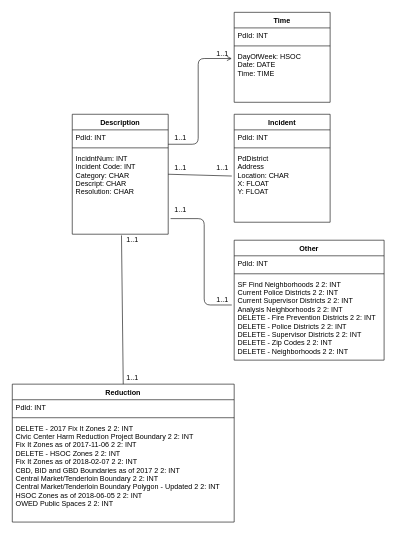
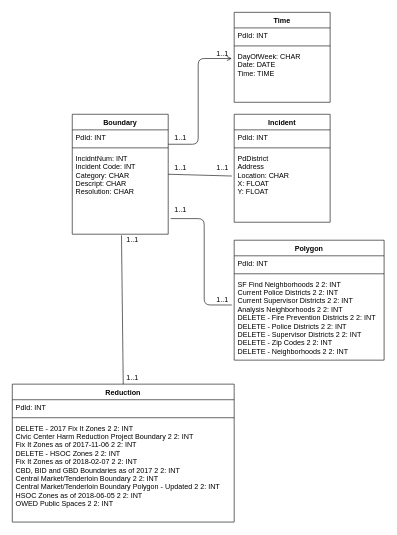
(266, 56) -> (266, 56)
(120, 122) -> (120, 122)
(309, 248) -> (309, 248)
